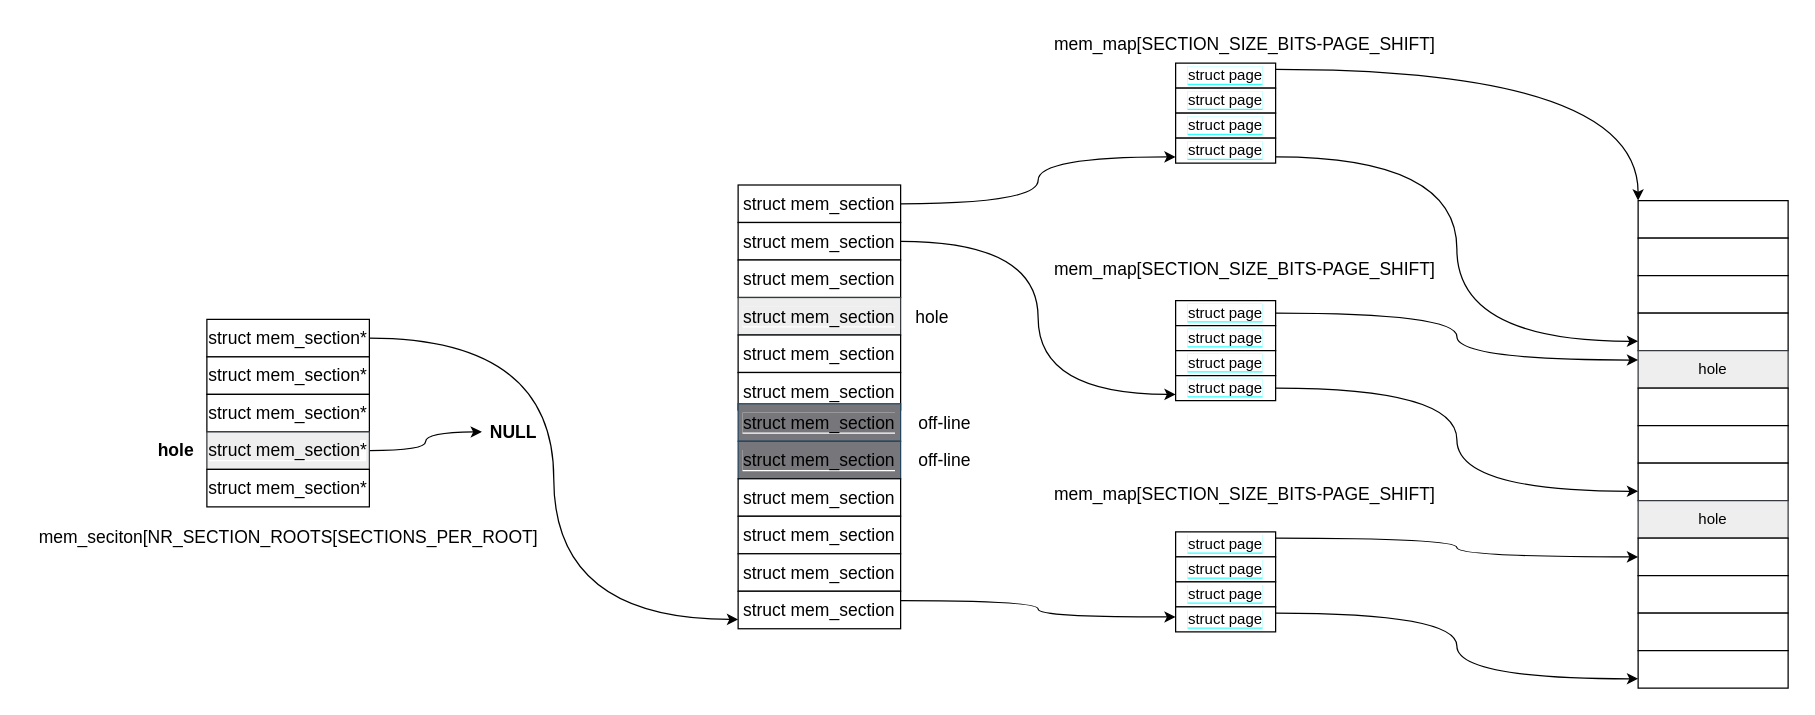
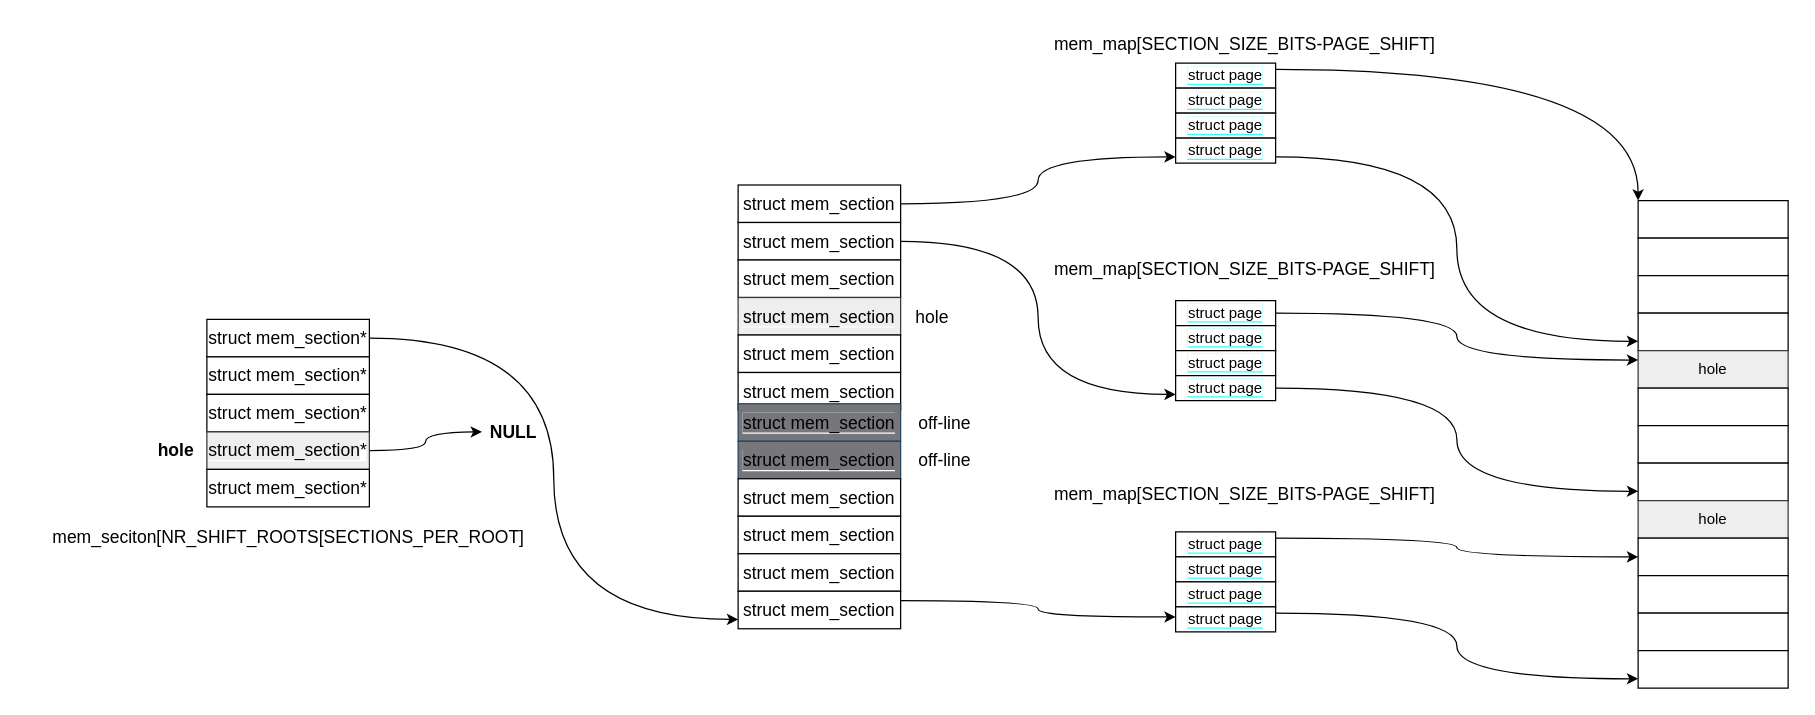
(289, 526) -> (289, 526)
